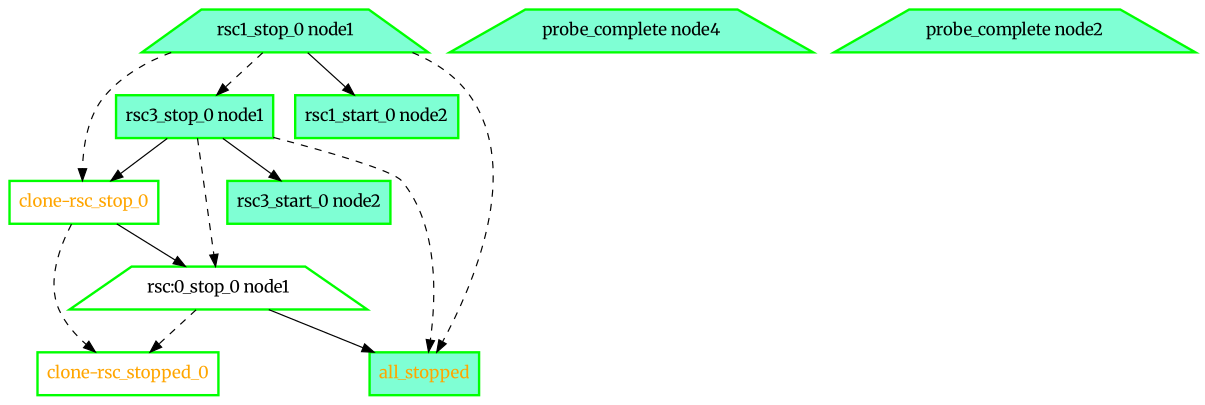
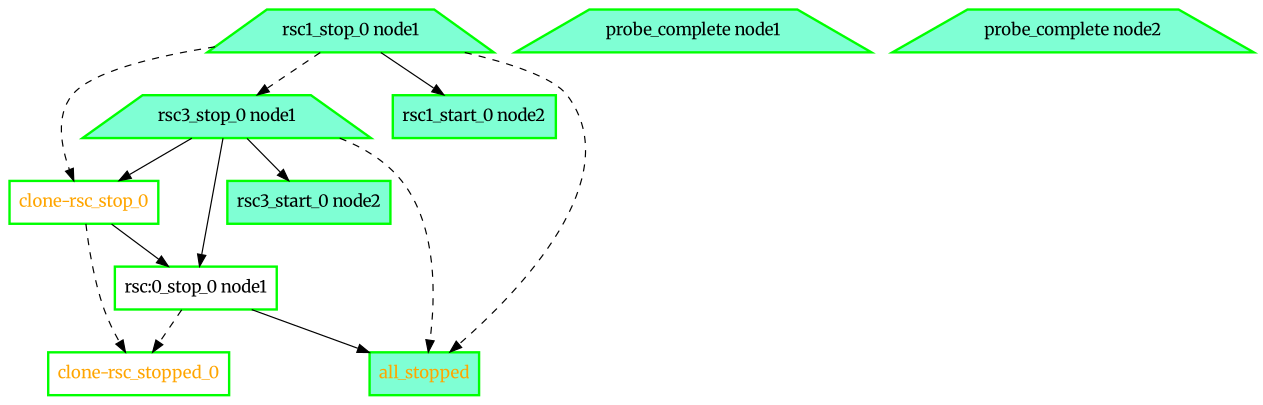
(631, 31) -> (693, 31)
(195, 117) -> (227, 117)
(206, 196) -> (212, 196)
(218, 288) -> (196, 288)
